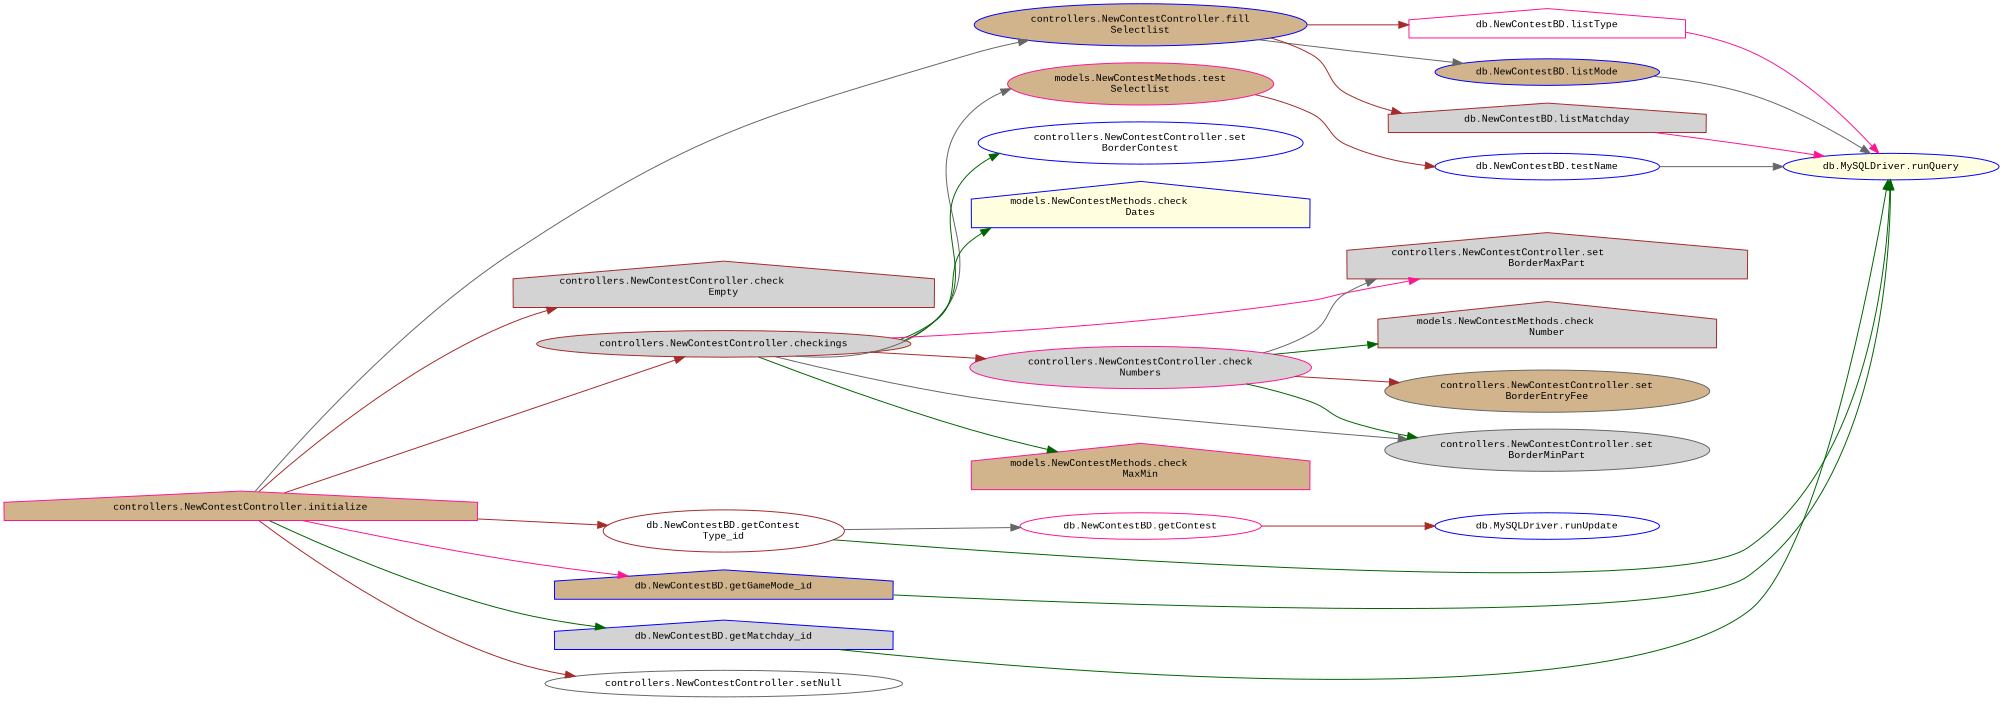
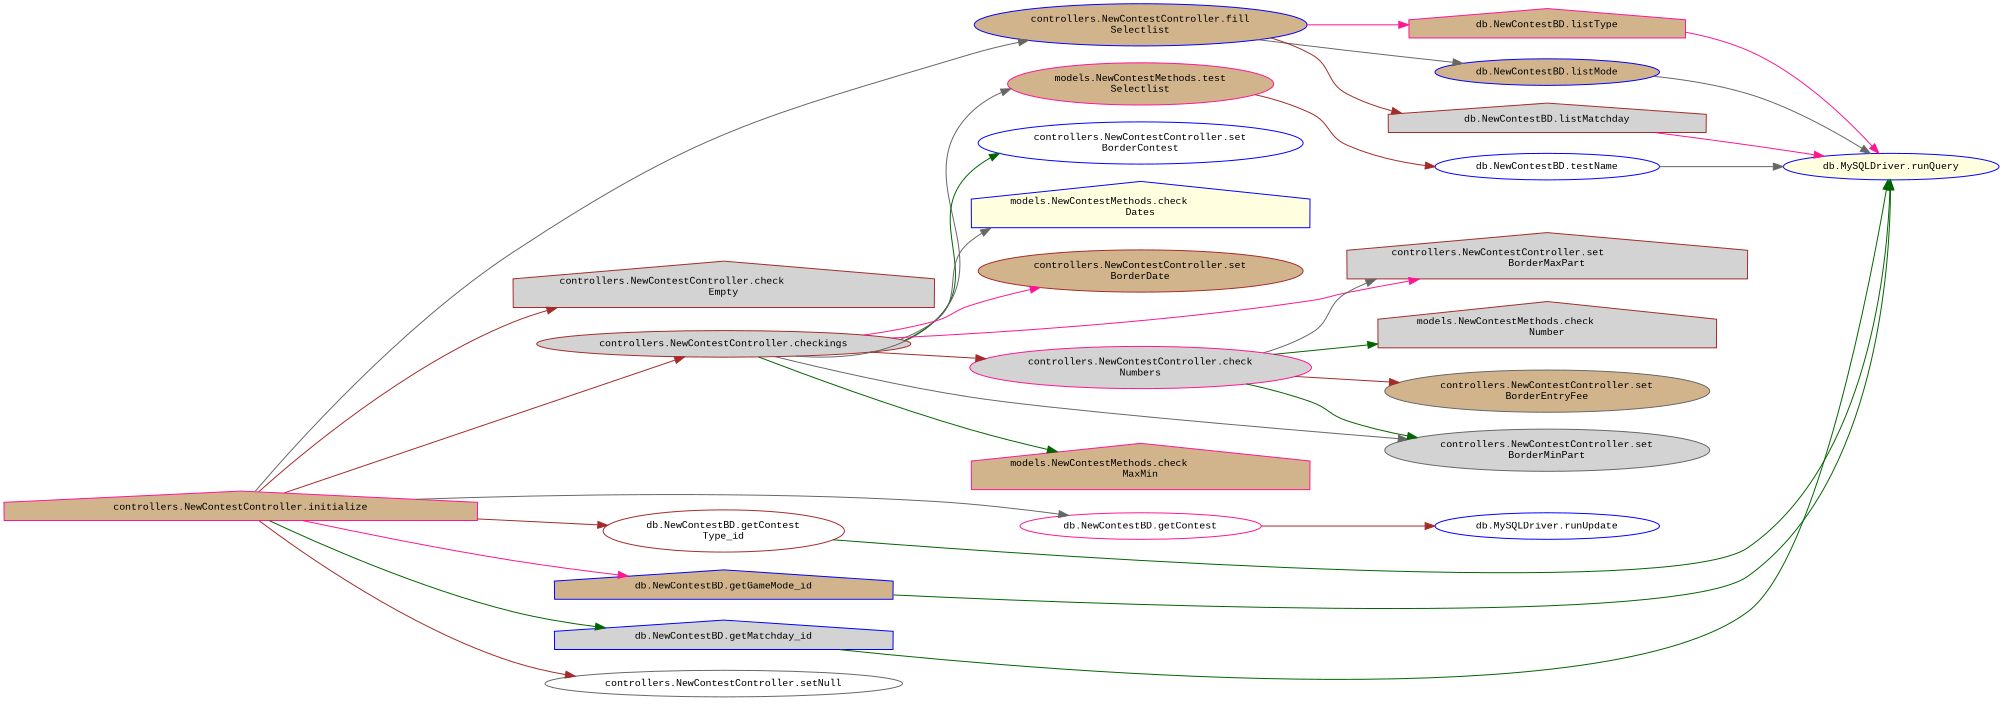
(1353, 25) -> (1353, 25)
(1547, 25) -> (1547, 25)
none -> (1141, 271)
(951, 294) -> (951, 294)
(927, 529) -> (738, 495)
